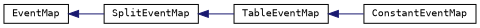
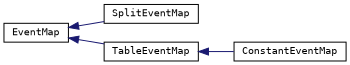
(221, 14) -> (91, 42)
